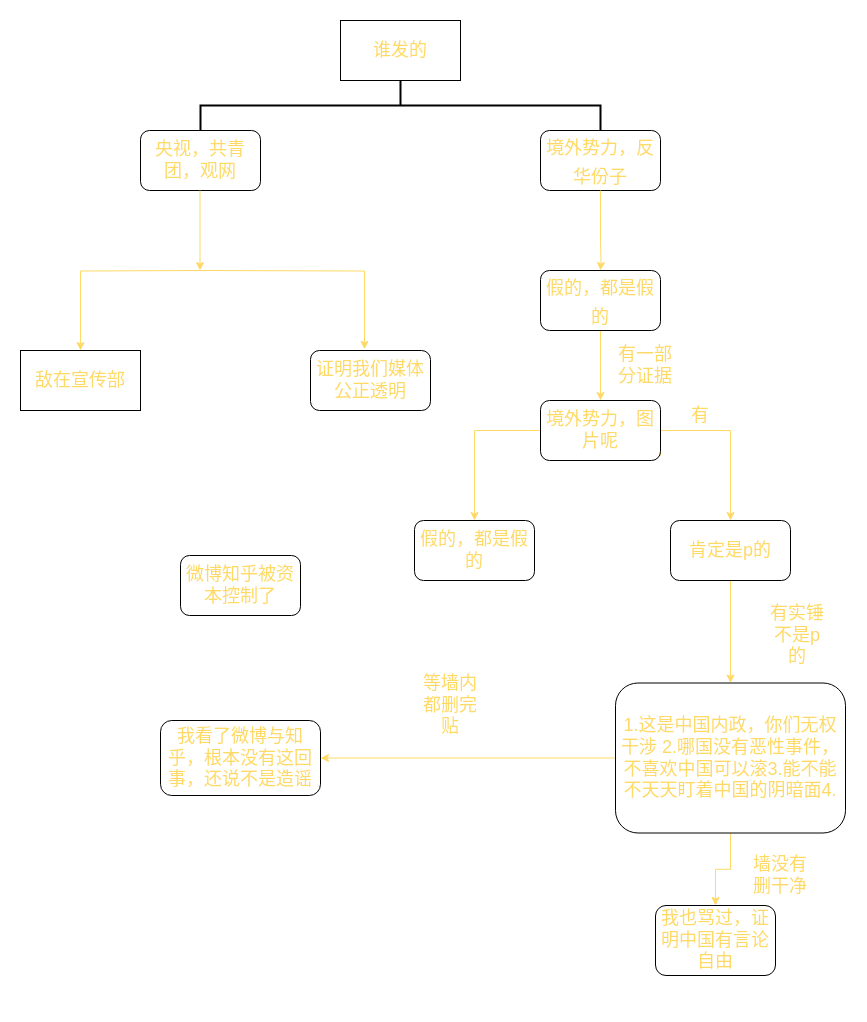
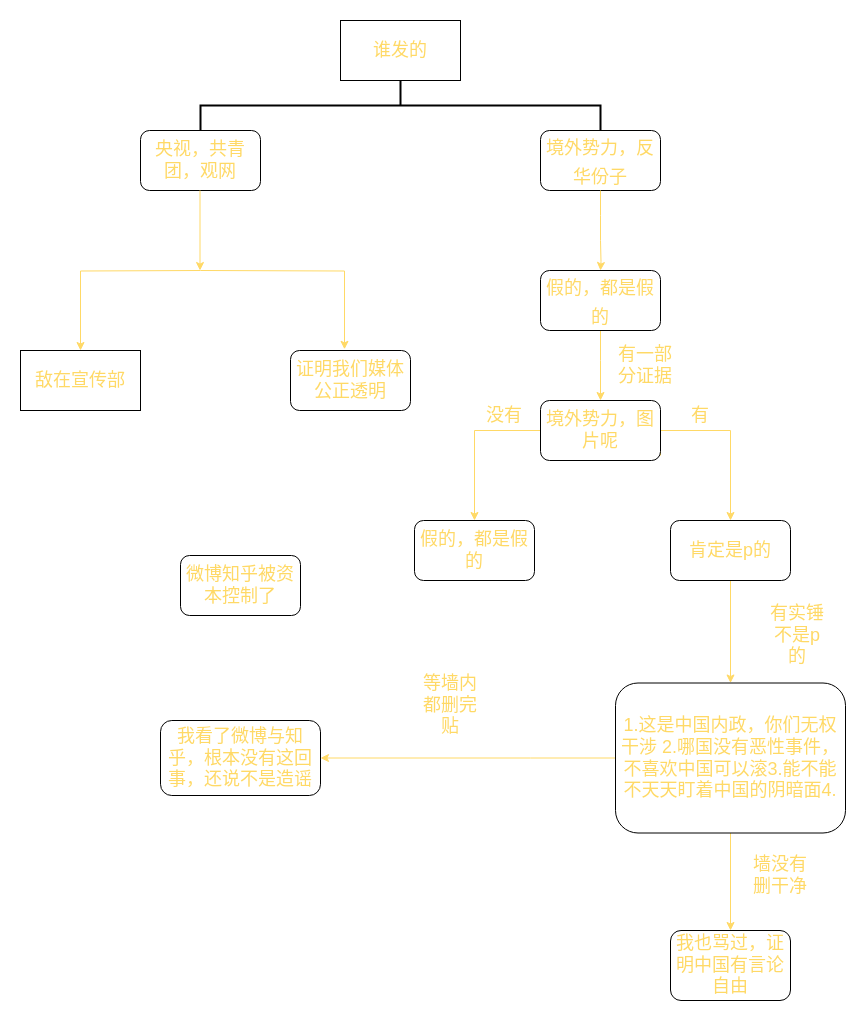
(371, 381) -> (351, 381)
none -> (505, 416)
(716, 941) -> (731, 966)
